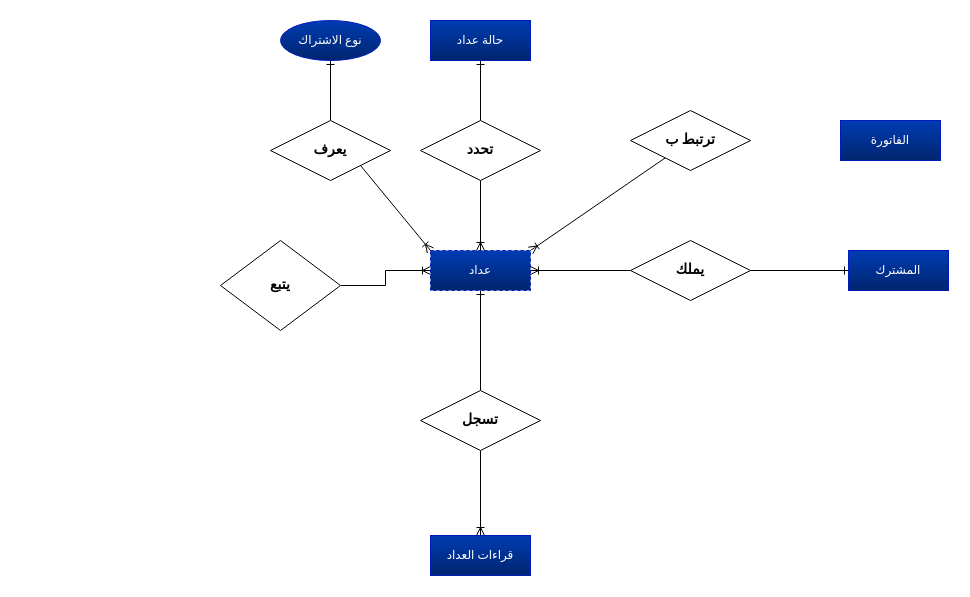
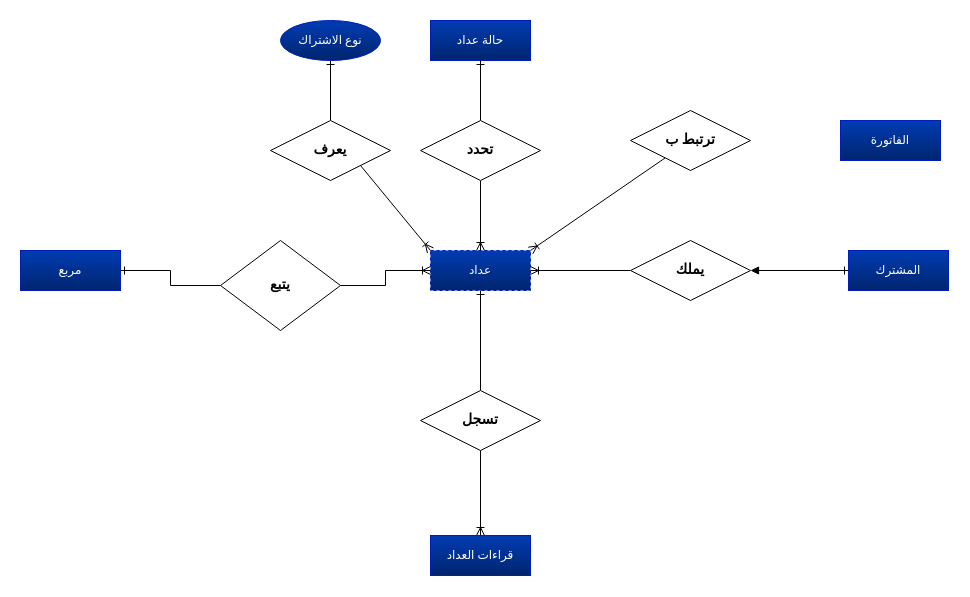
none -> (71, 271)
(757, 271) -> (760, 271)
none -> (171, 279)
